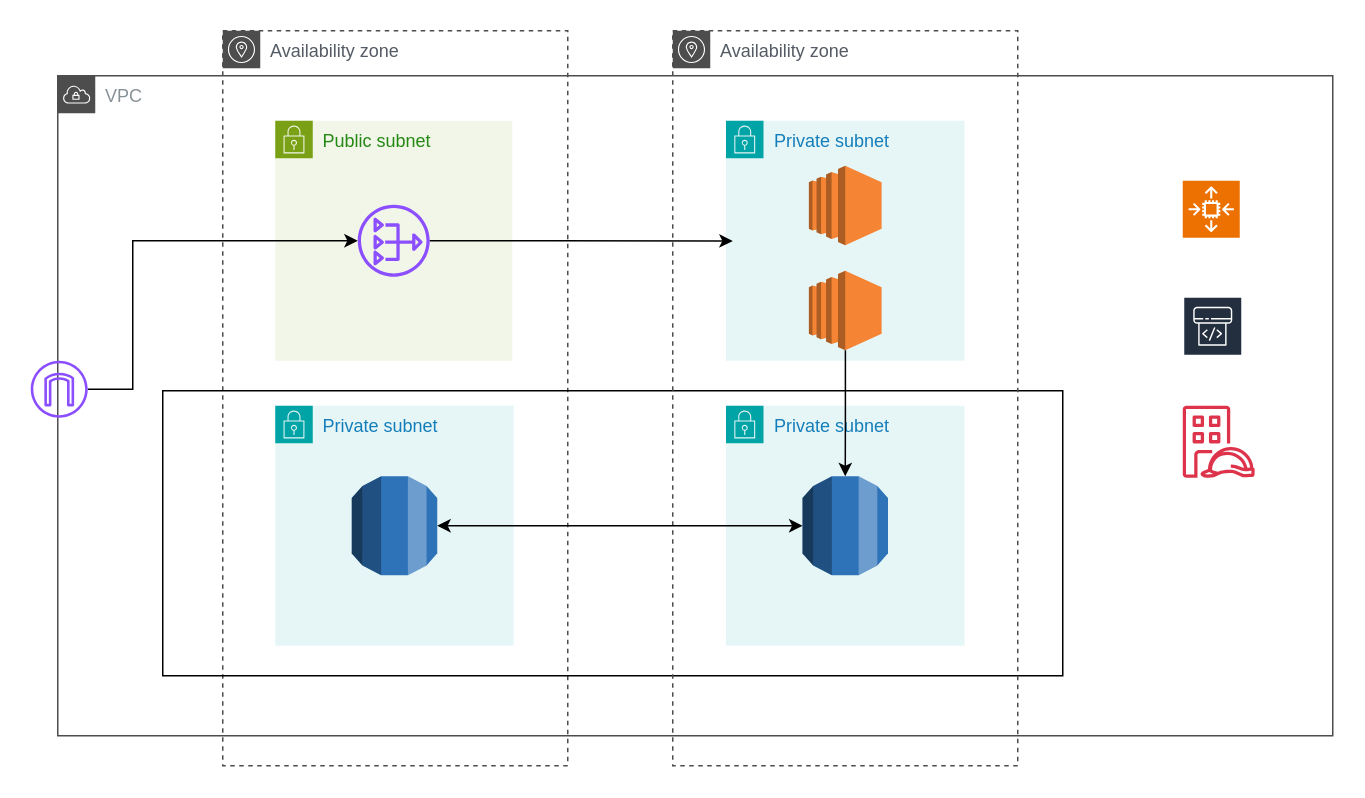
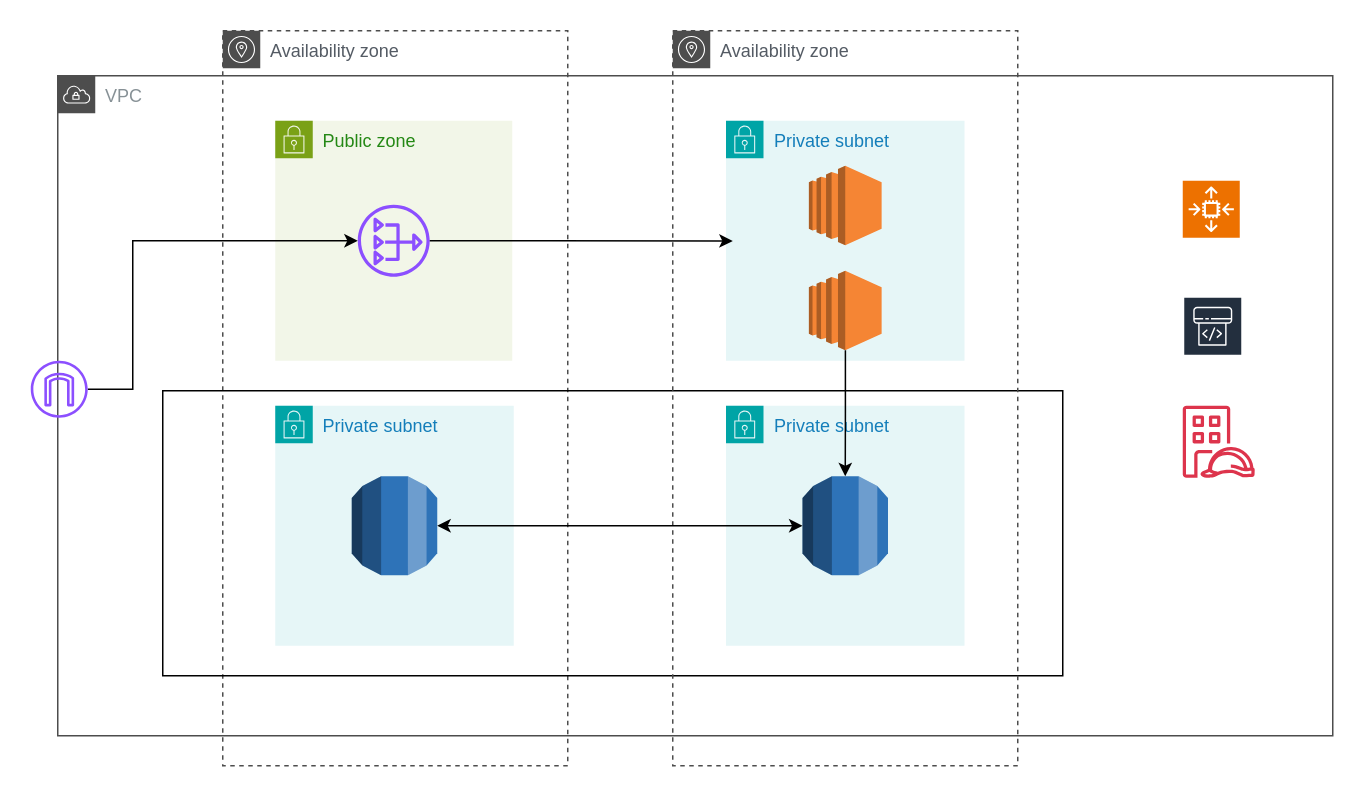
(382, 142) -> (372, 142)
